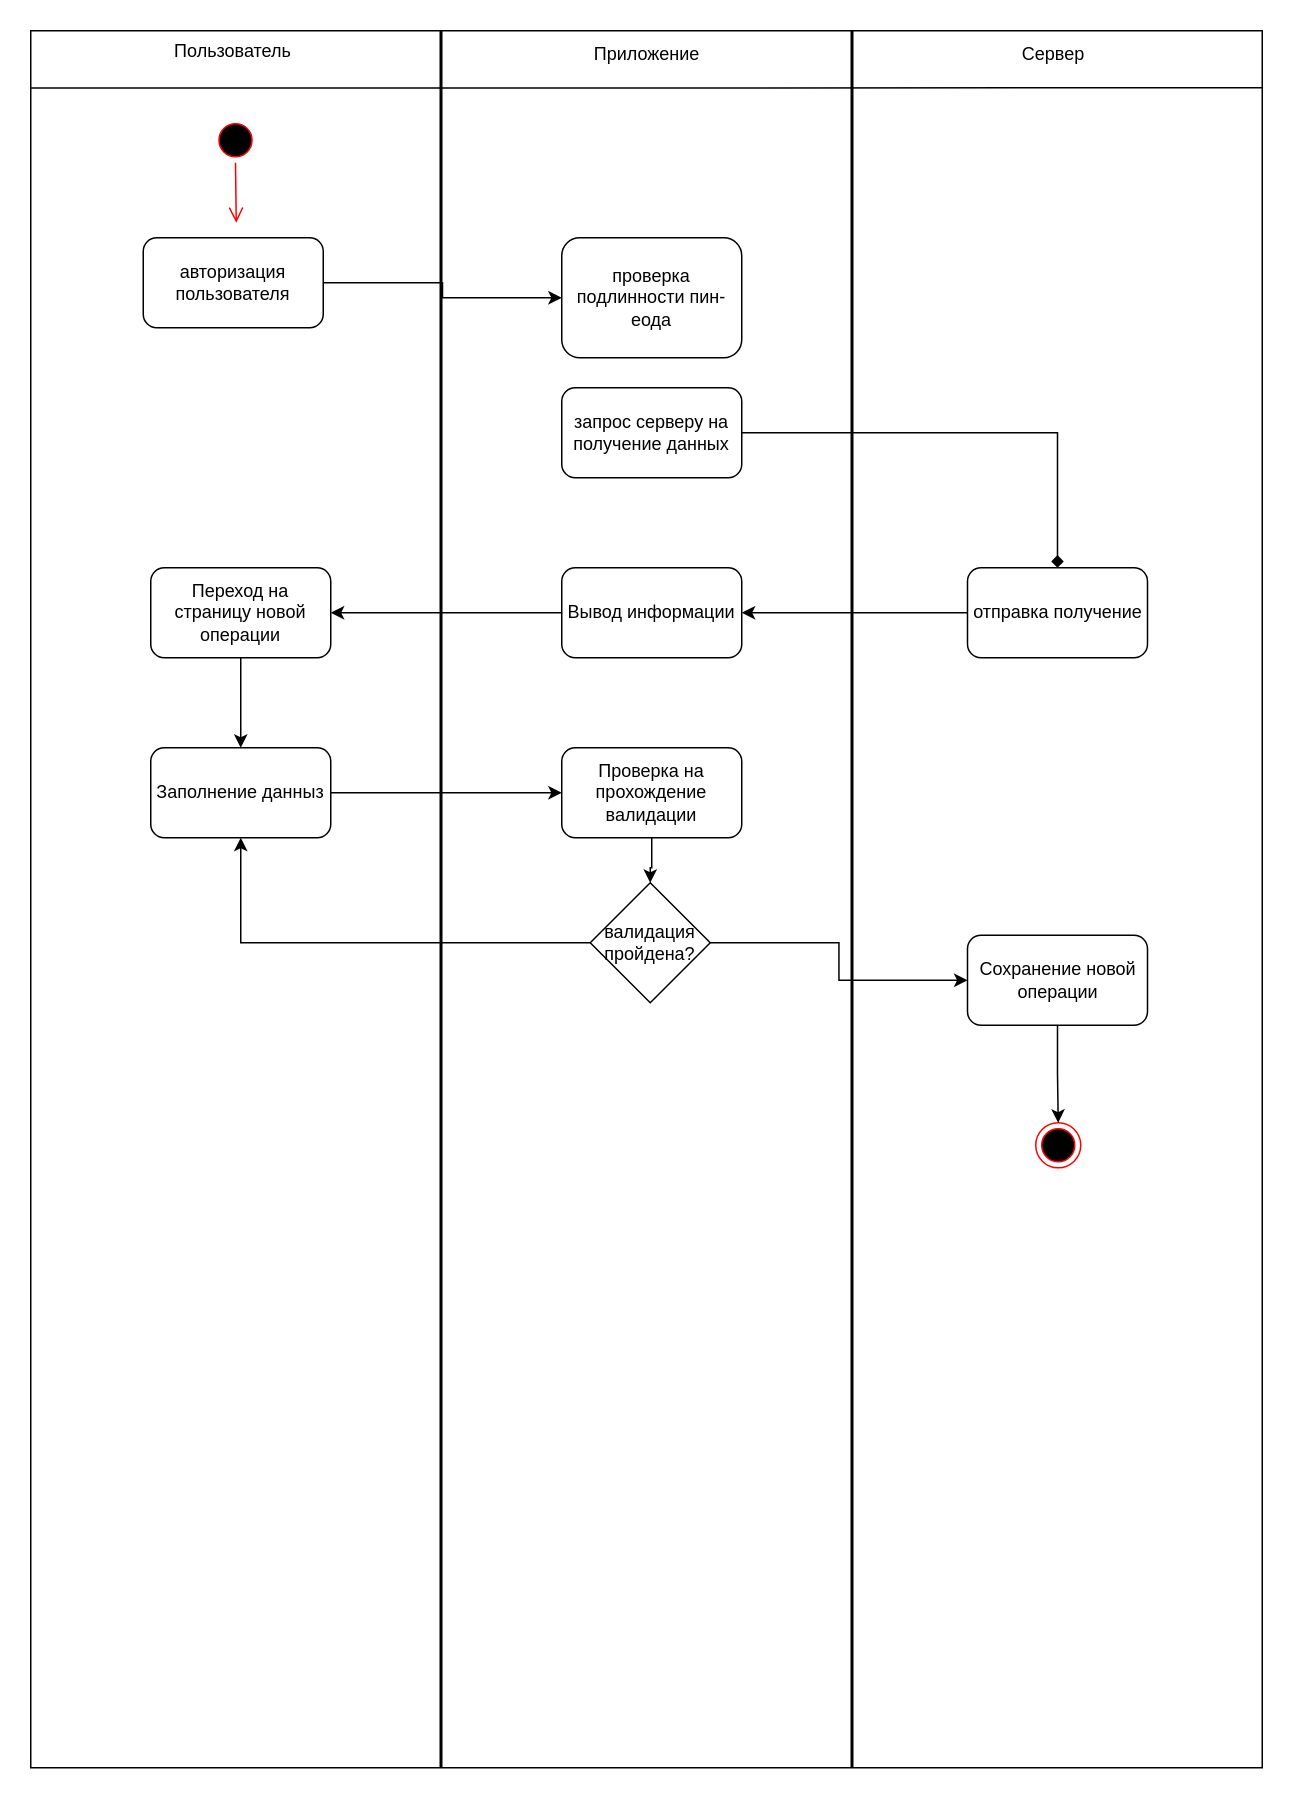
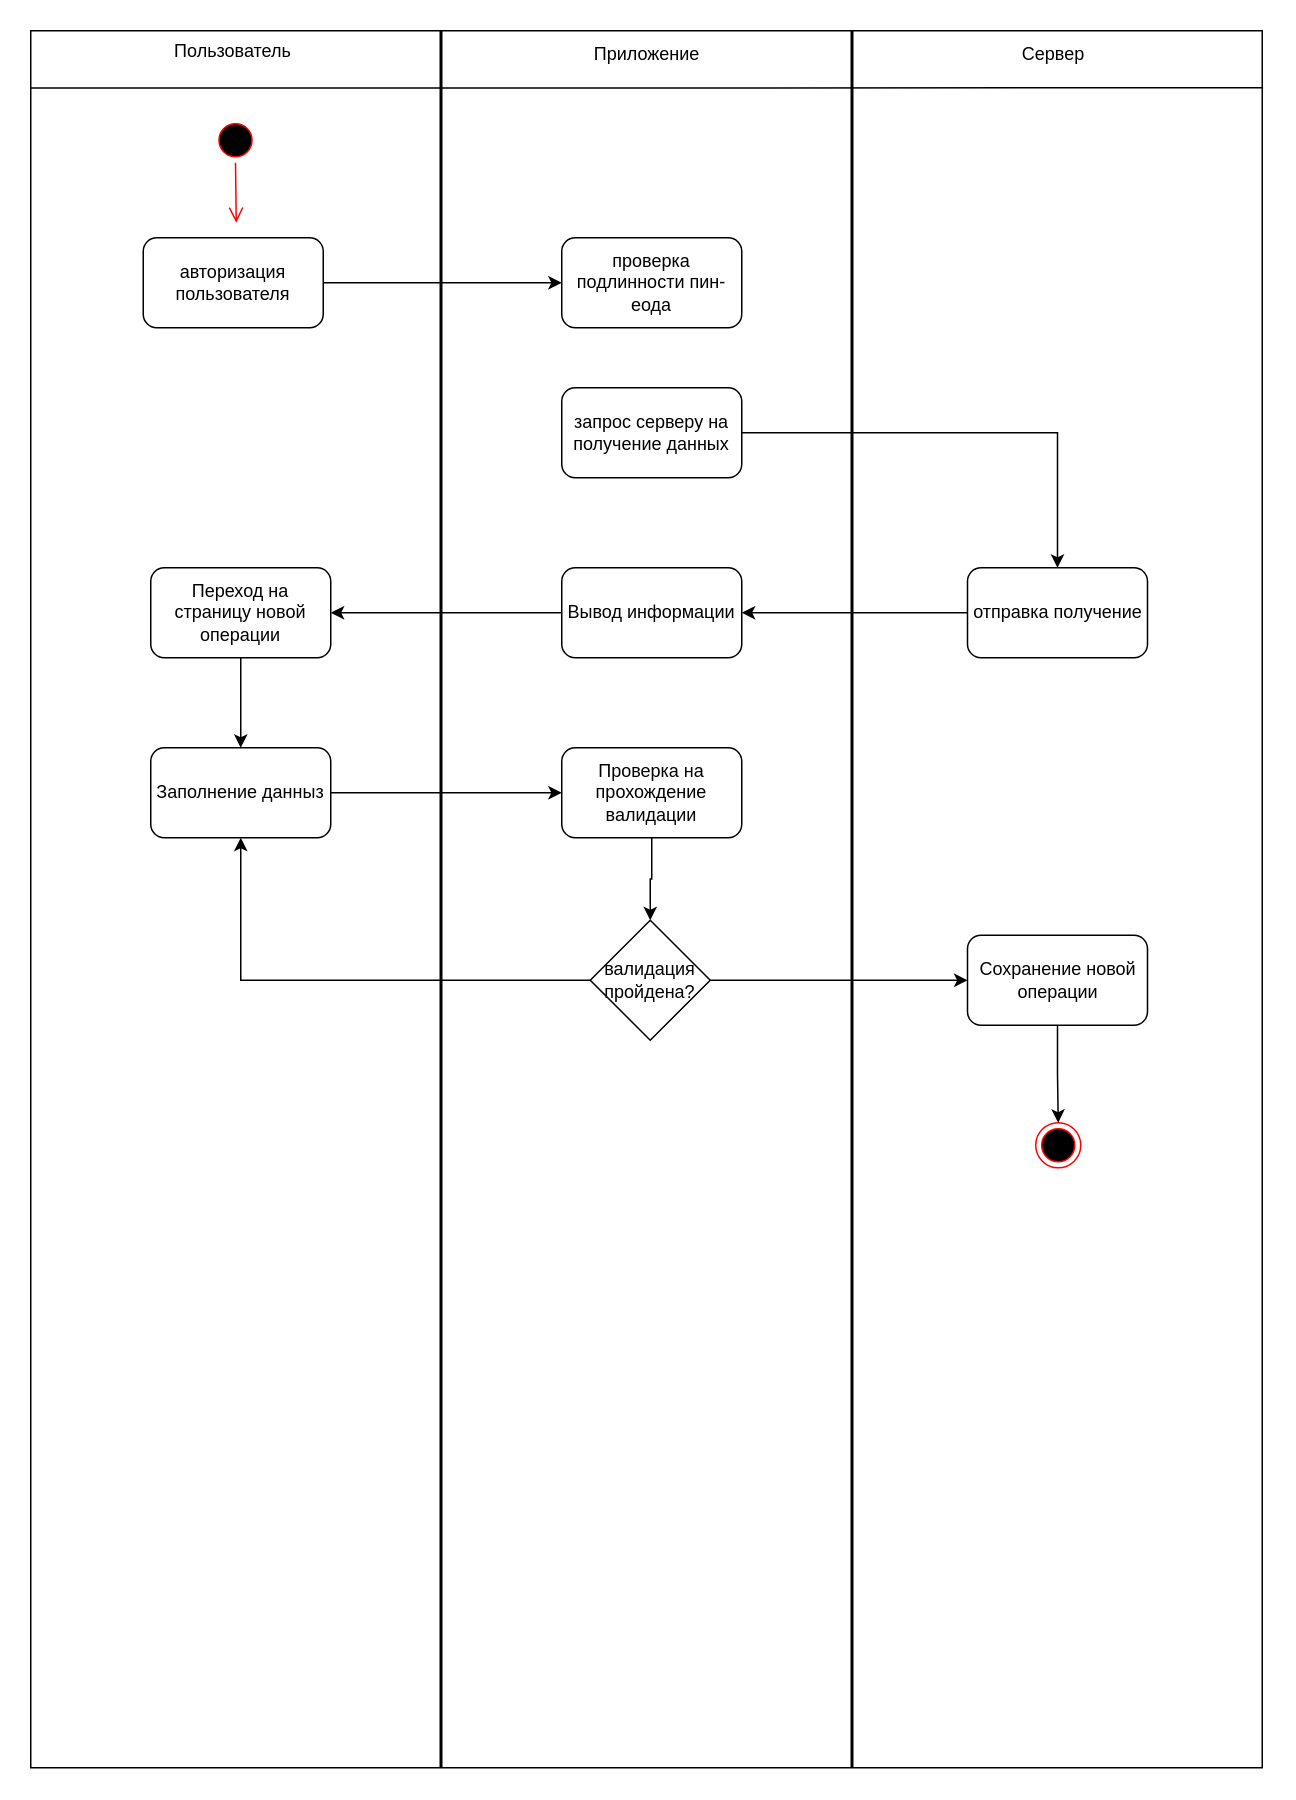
(652, 298) -> (652, 283)
(1058, 555) -> (1058, 556)
(650, 943) -> (650, 980)
